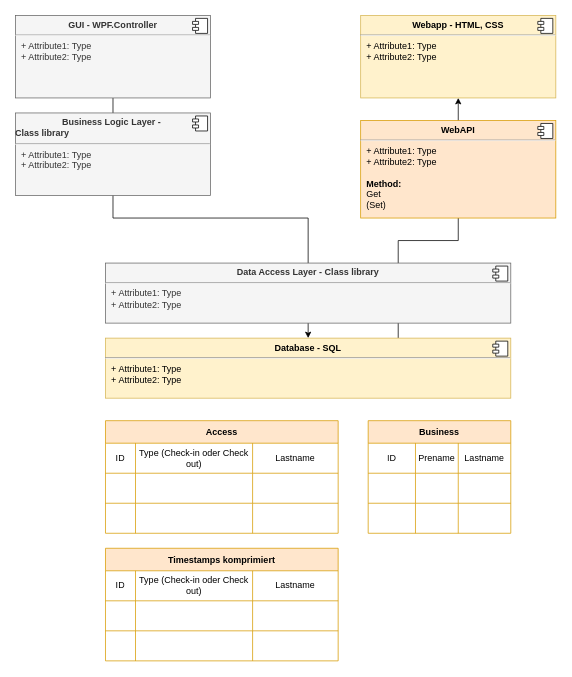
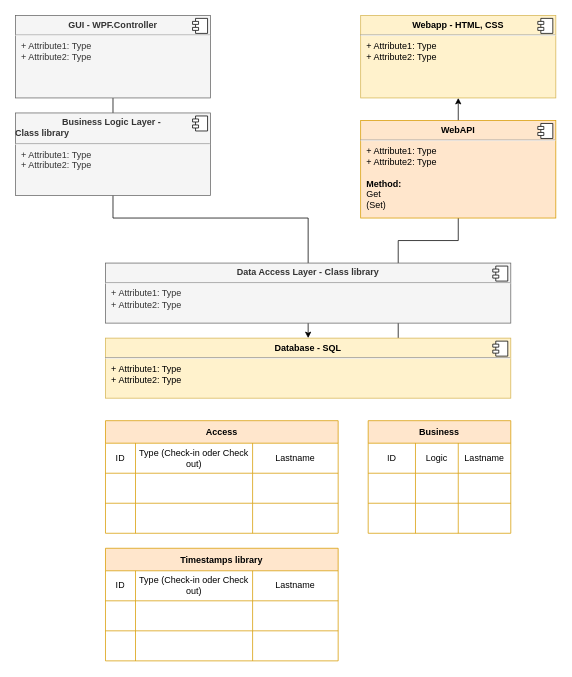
(437, 458) -> (437, 458)
(221, 560) -> (221, 560)
